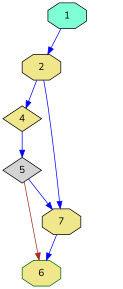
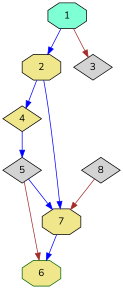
none -> (93, 67)
none -> (101, 170)
